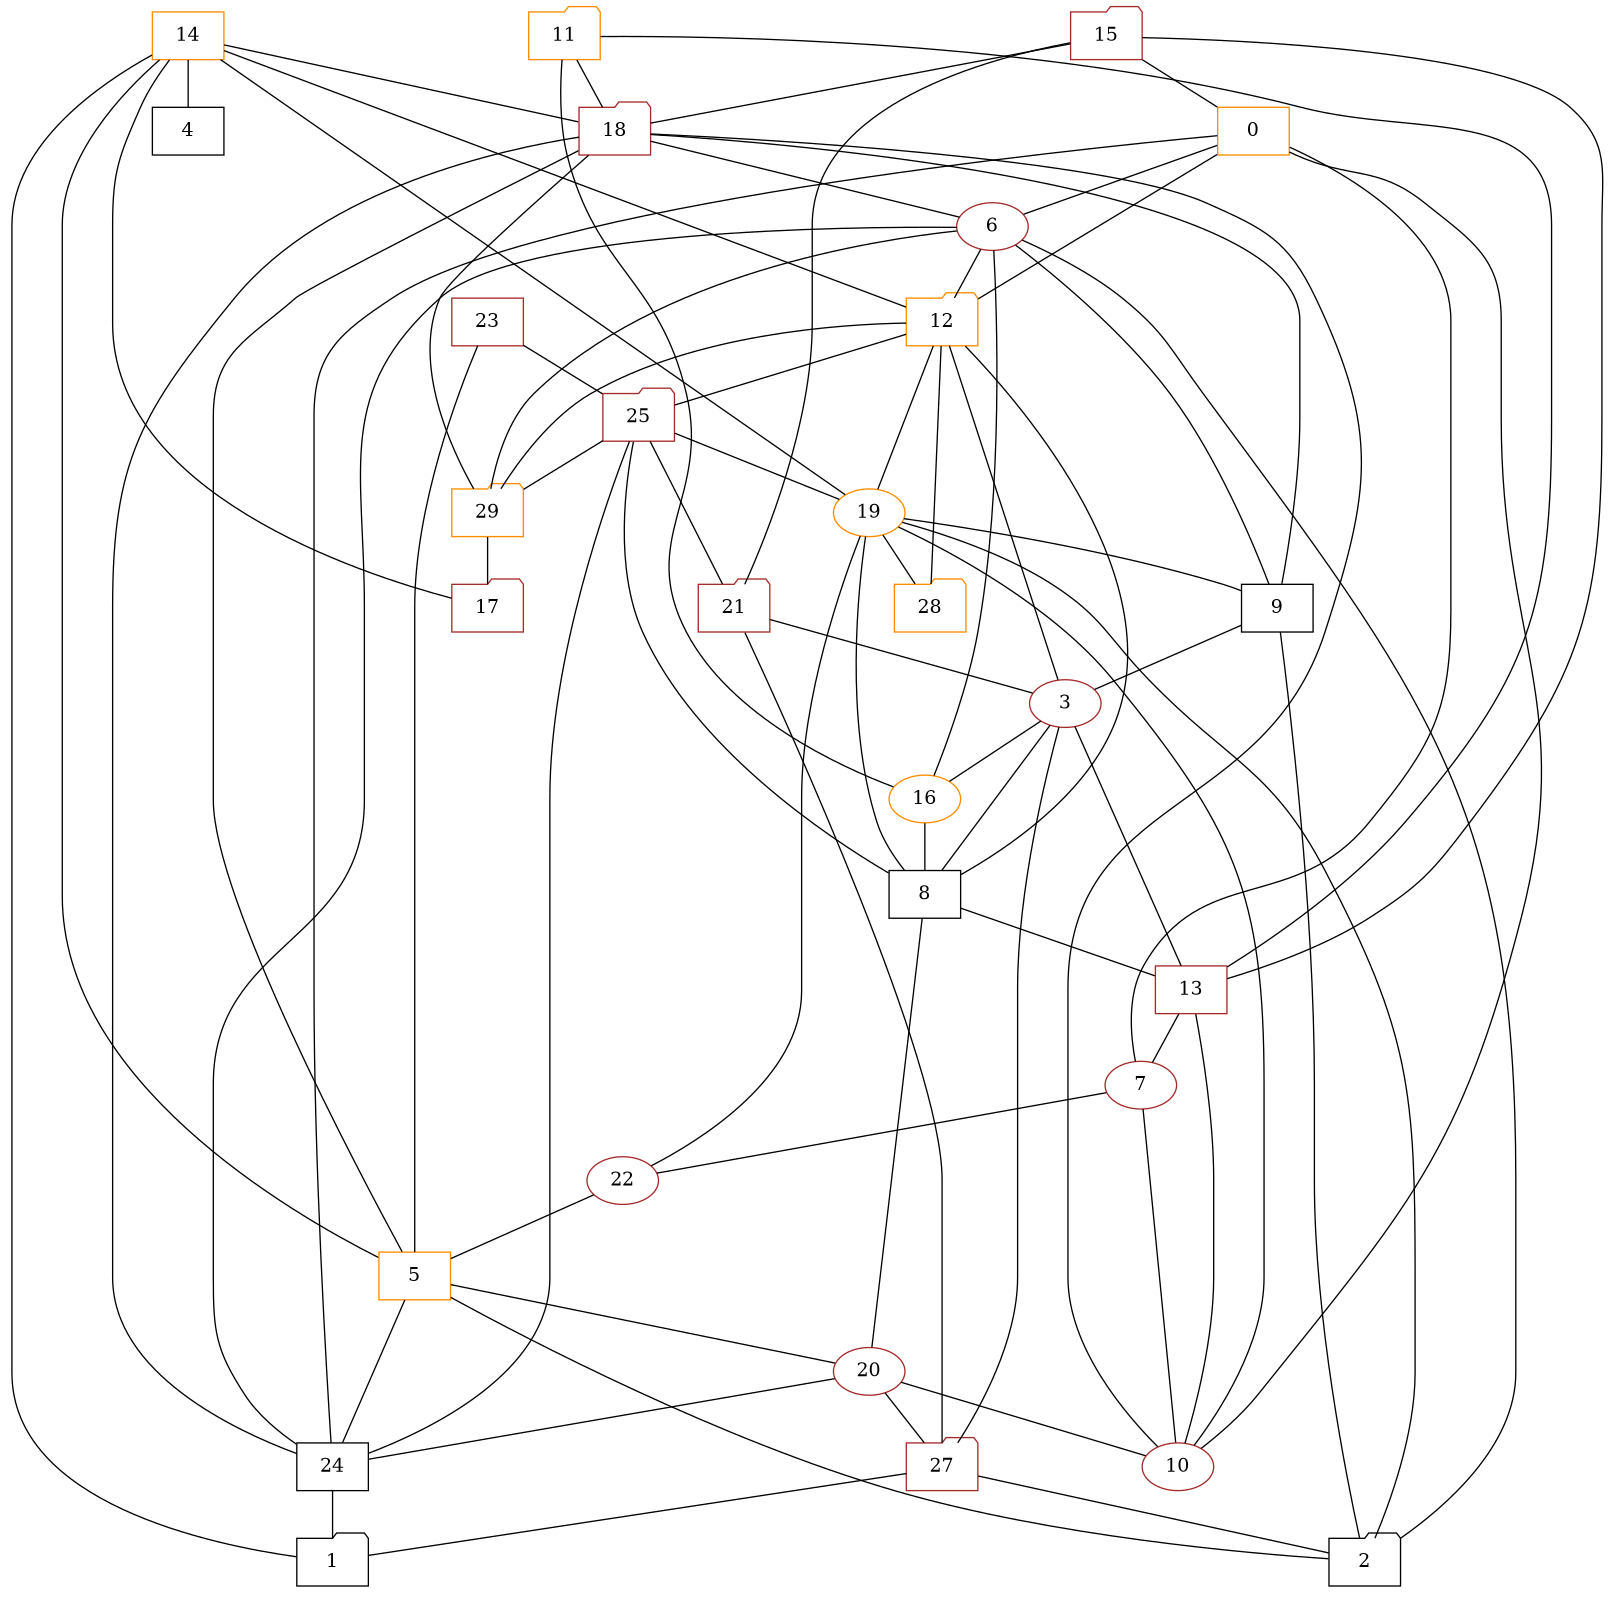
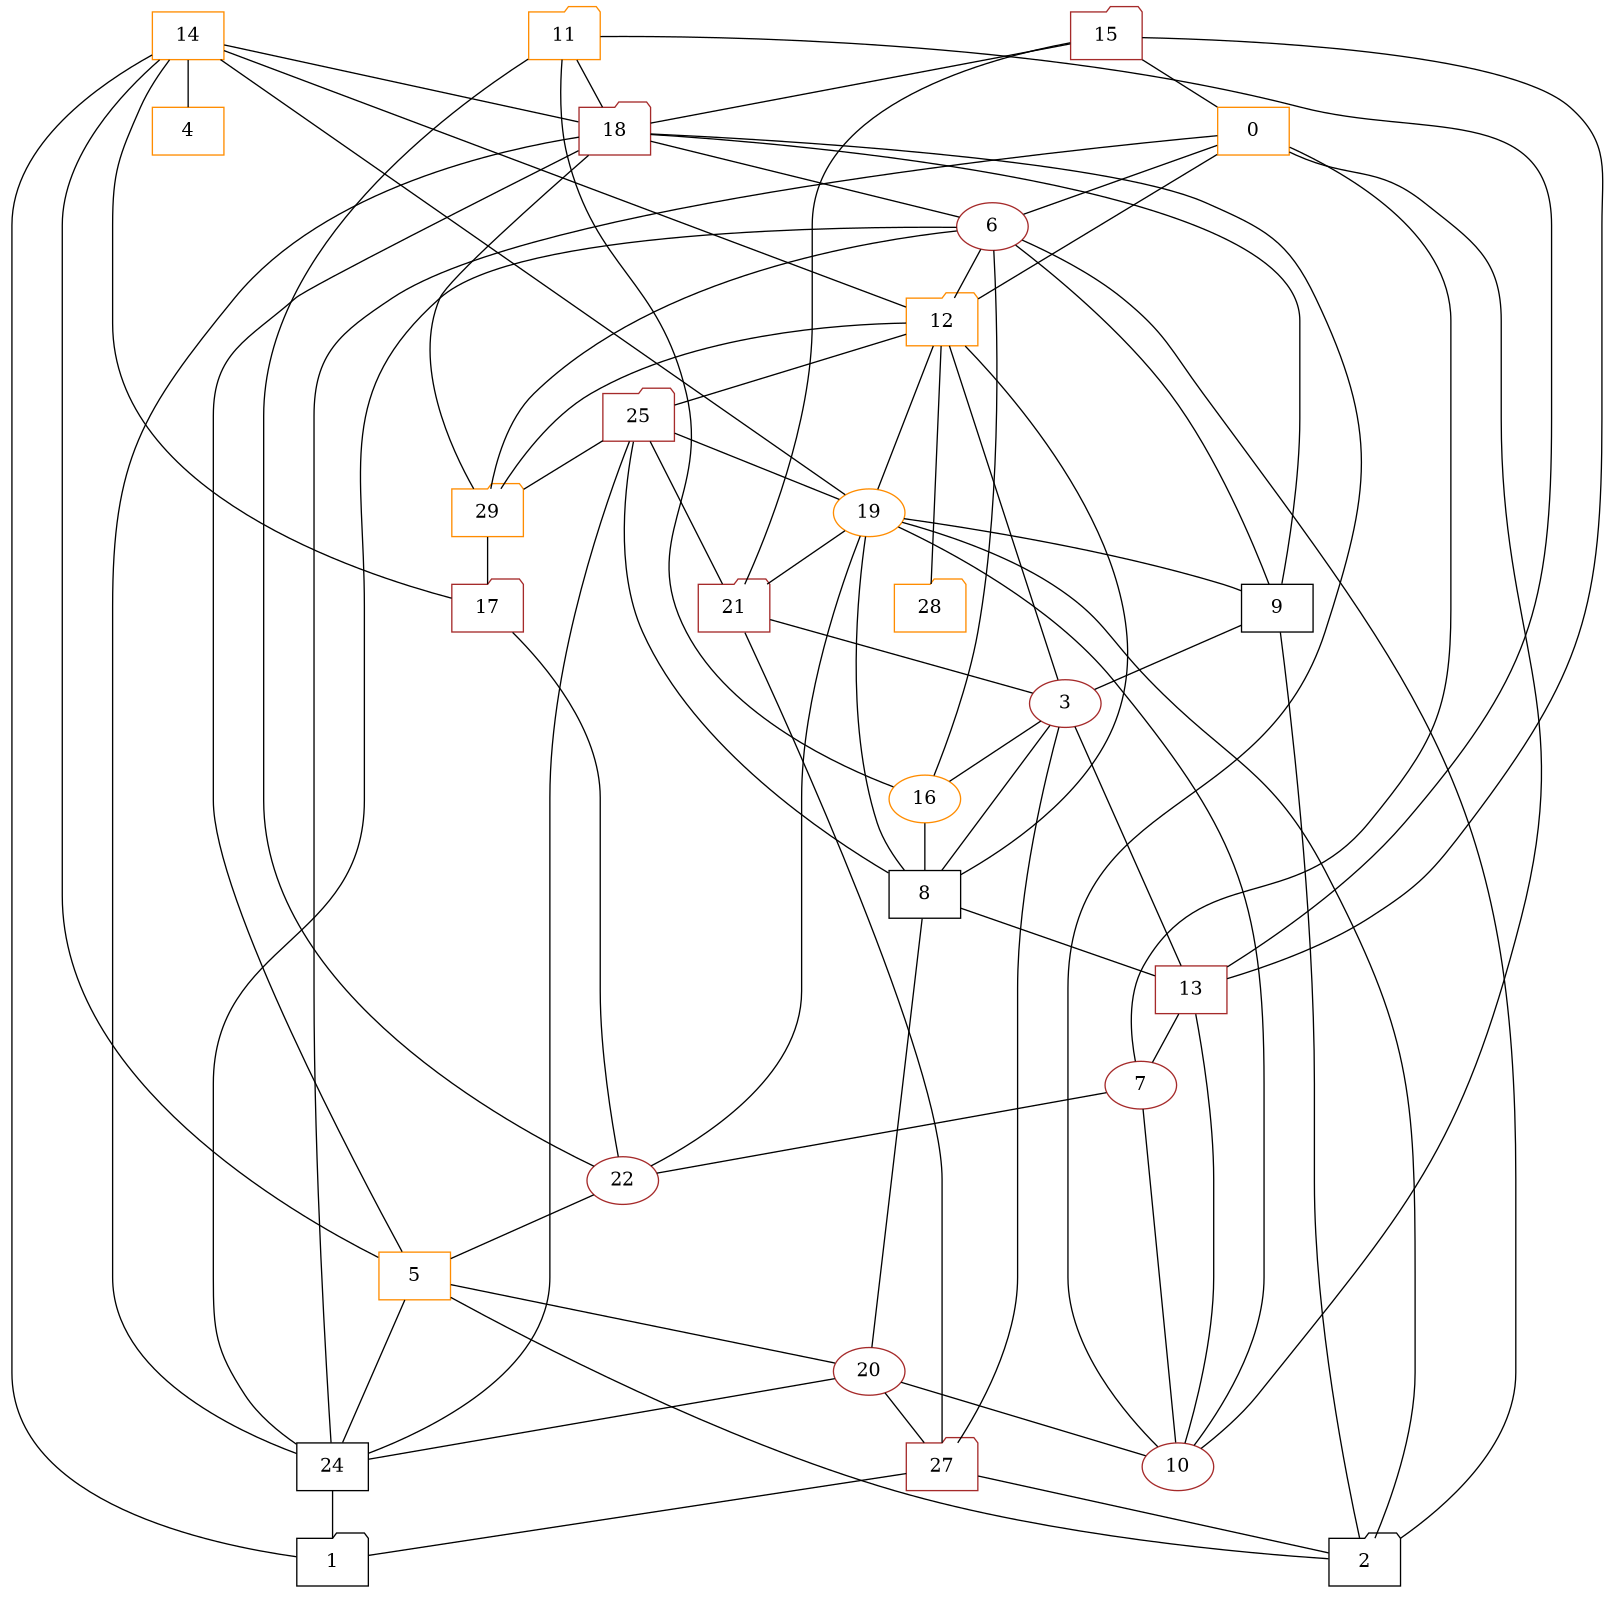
(188, 131) -> (188, 131)
(488, 322) -> none
(899, 560) -> (806, 557)
none -> (264, 636)
none -> (600, 882)
